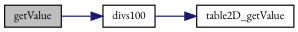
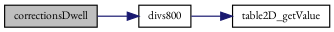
(33, 16) -> (51, 16)
(129, 16) -> (165, 16)
